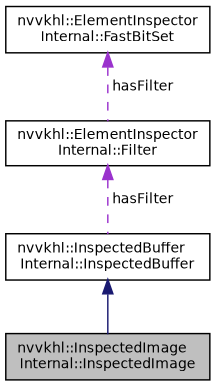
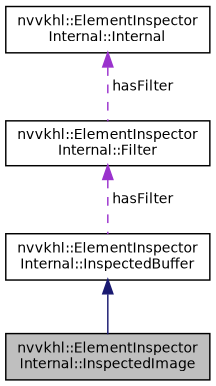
(108, 30) -> (108, 30)
(108, 257) -> (108, 257)
(108, 357) -> (108, 357)
